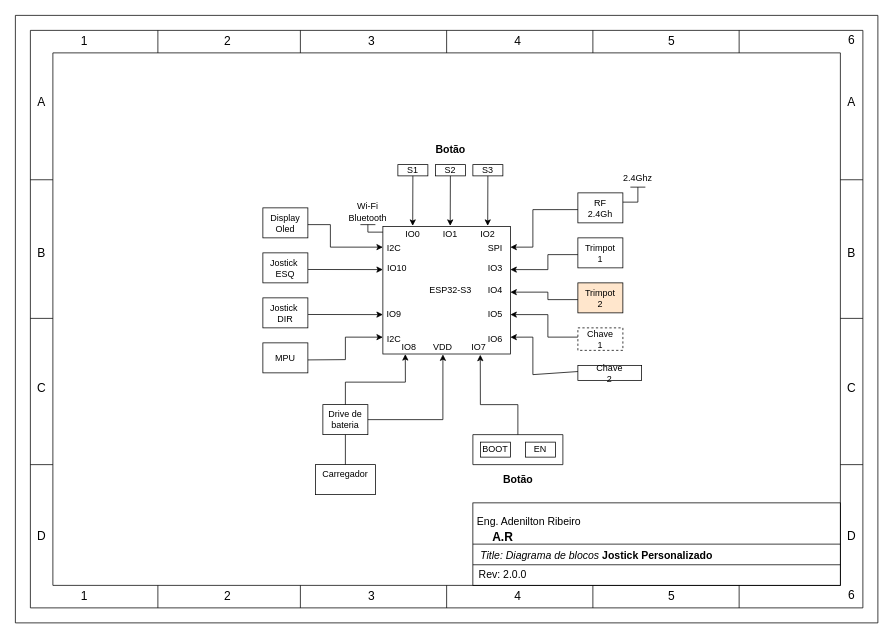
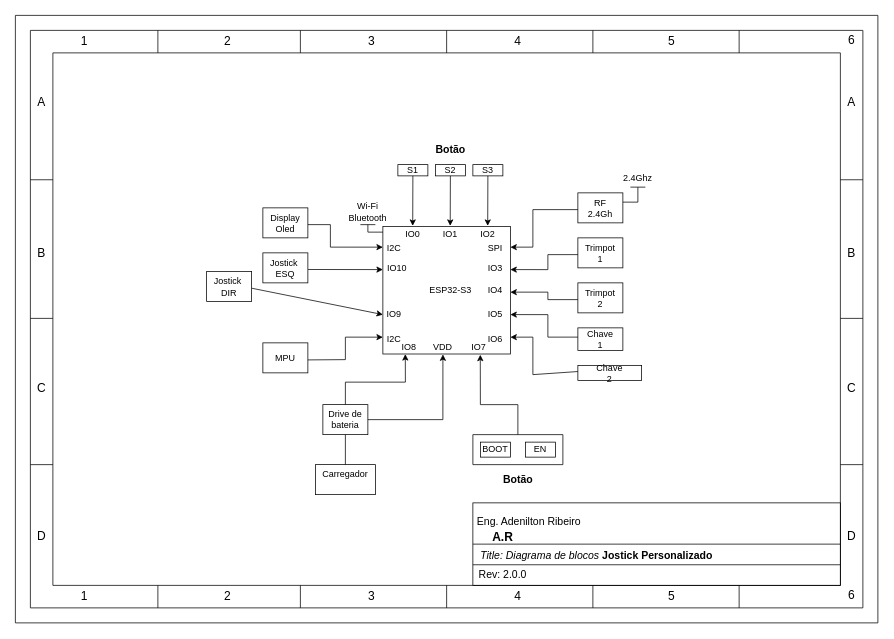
(600, 298) -> (600, 298)
(285, 313) -> (229, 287)
(600, 339) -> (600, 339)
